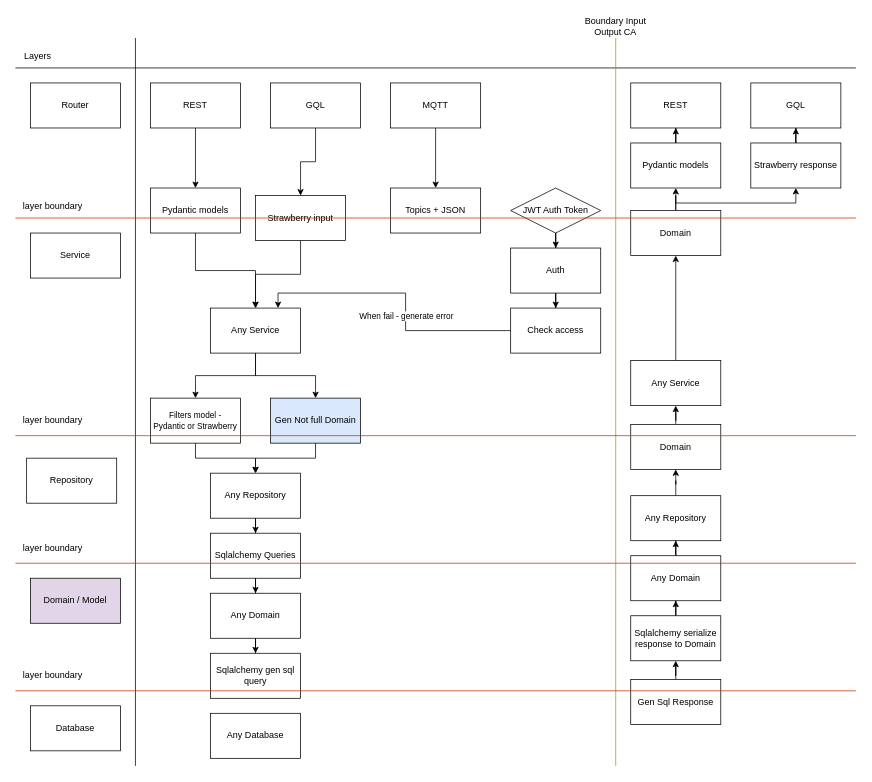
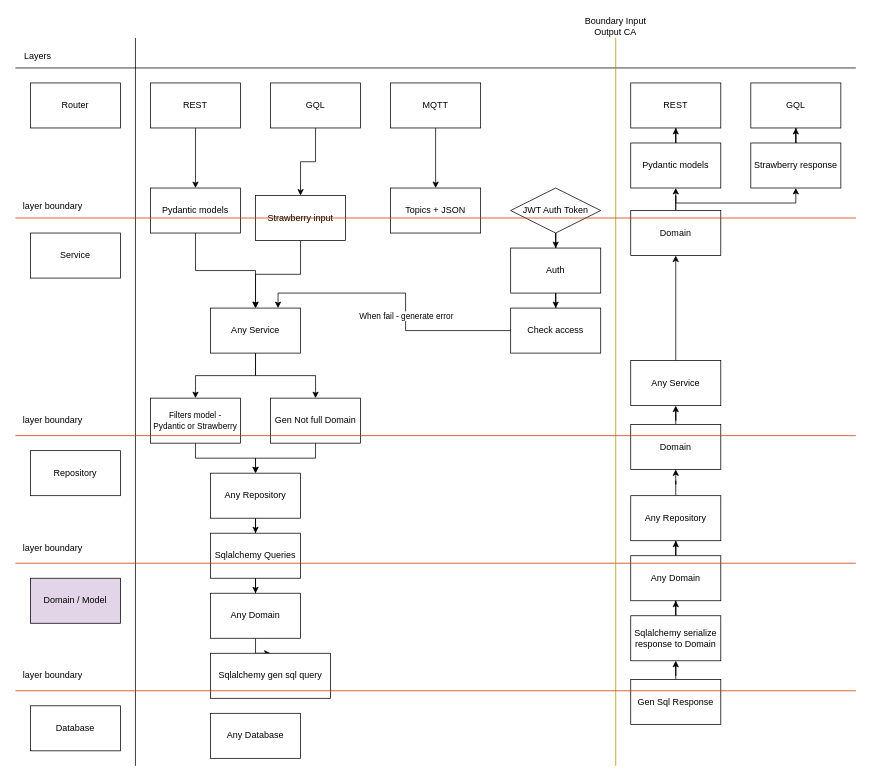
(315, 420) -> (315, 420)
(72, 480) -> (75, 473)
(255, 675) -> (270, 675)
